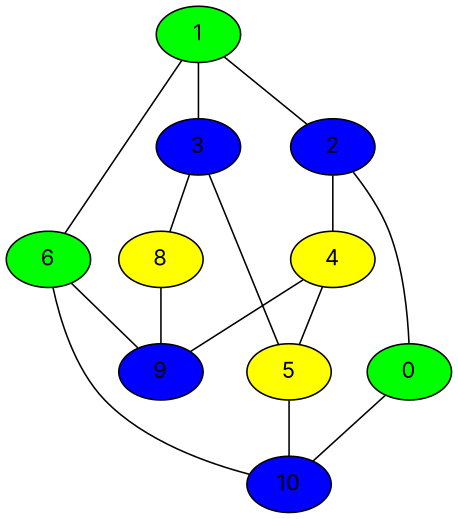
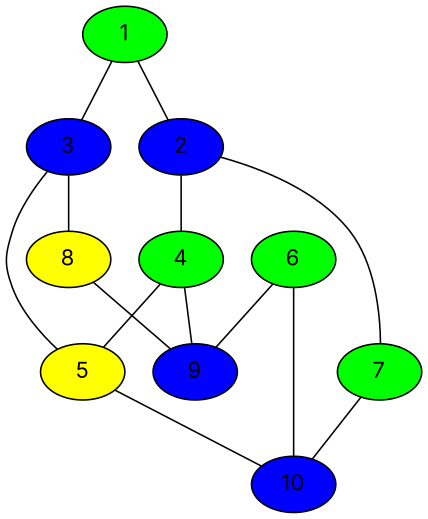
(123, 147) -> none
(333, 259) -> (181, 259)
(409, 372) -> (380, 372)
